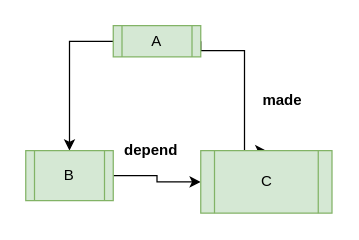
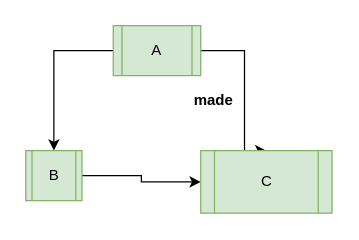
(157, 41) -> (157, 51)
(282, 101) -> (213, 101)
(151, 151) -> none
(69, 176) -> (54, 176)
